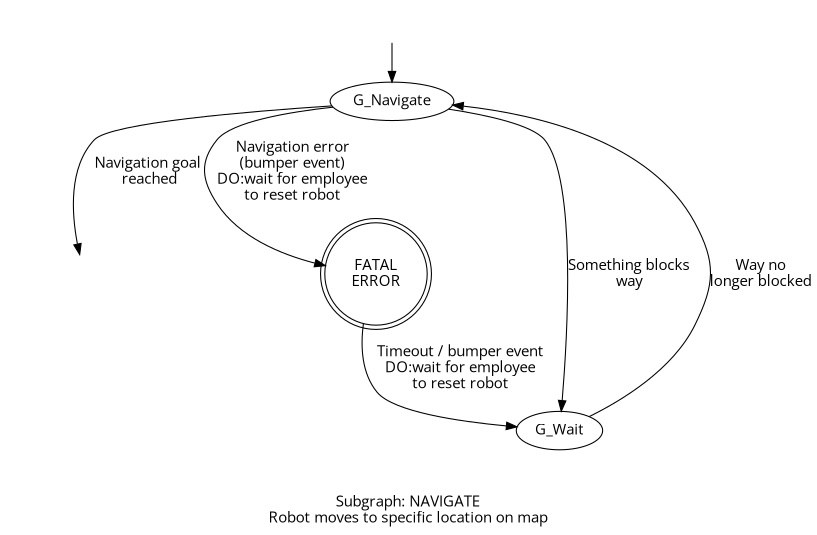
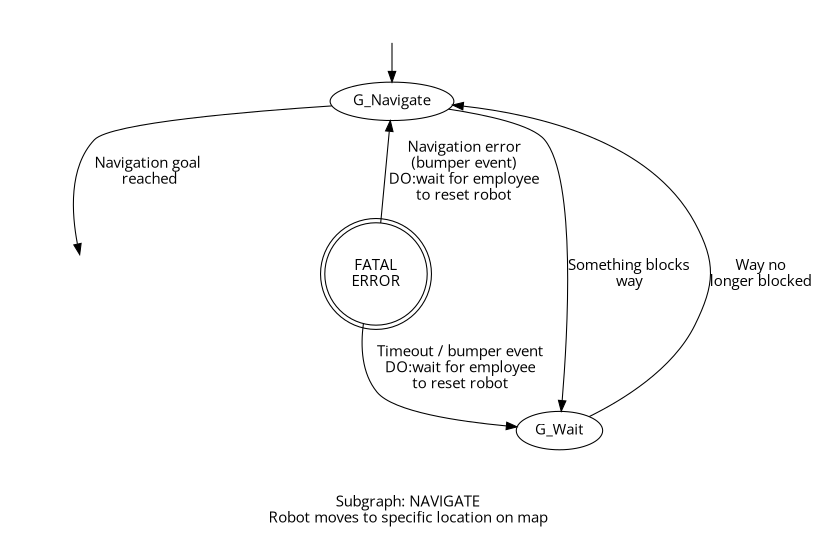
(205, 169) -> (385, 177)
